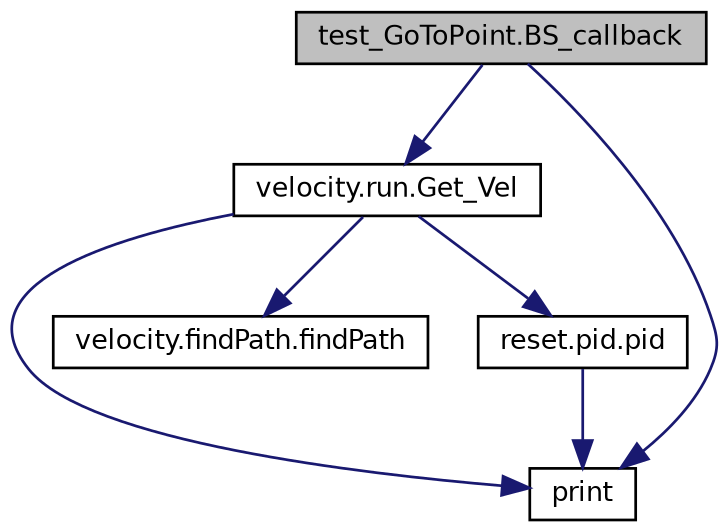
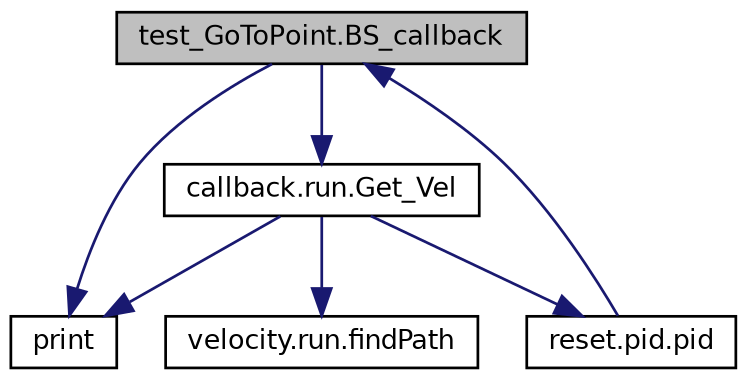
(387, 190) -> (322, 190)
(241, 342) -> (322, 342)
(583, 404) -> (520, 180)
